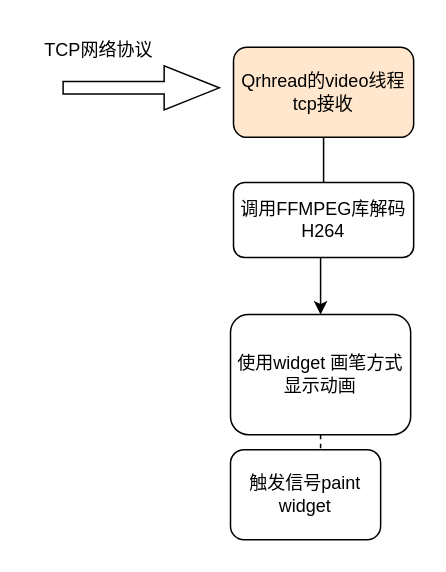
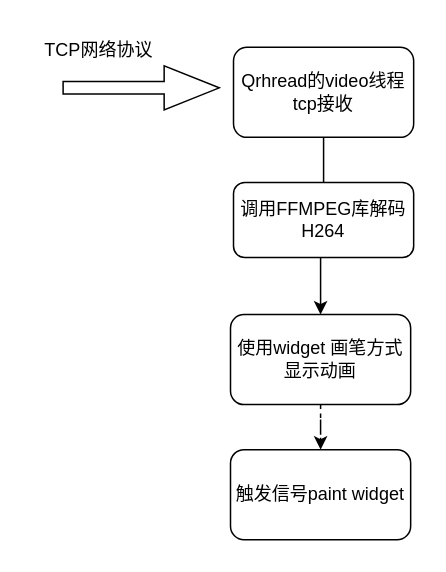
(323, 92) -> (323, 92)
(320, 374) -> (320, 359)
(305, 494) -> (320, 494)
